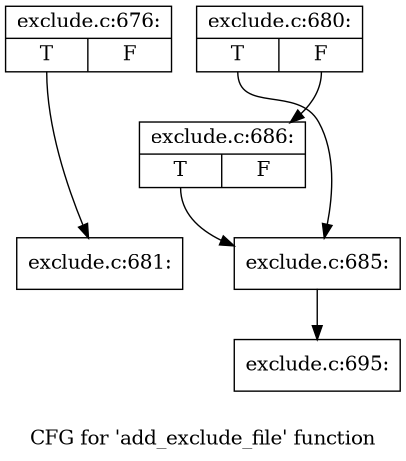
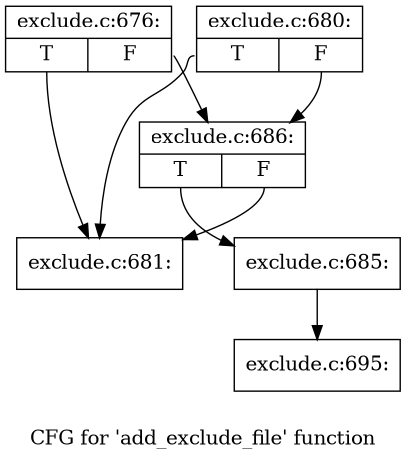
none -> (188, 82)
(319, 123) -> (124, 126)
none -> (236, 218)
